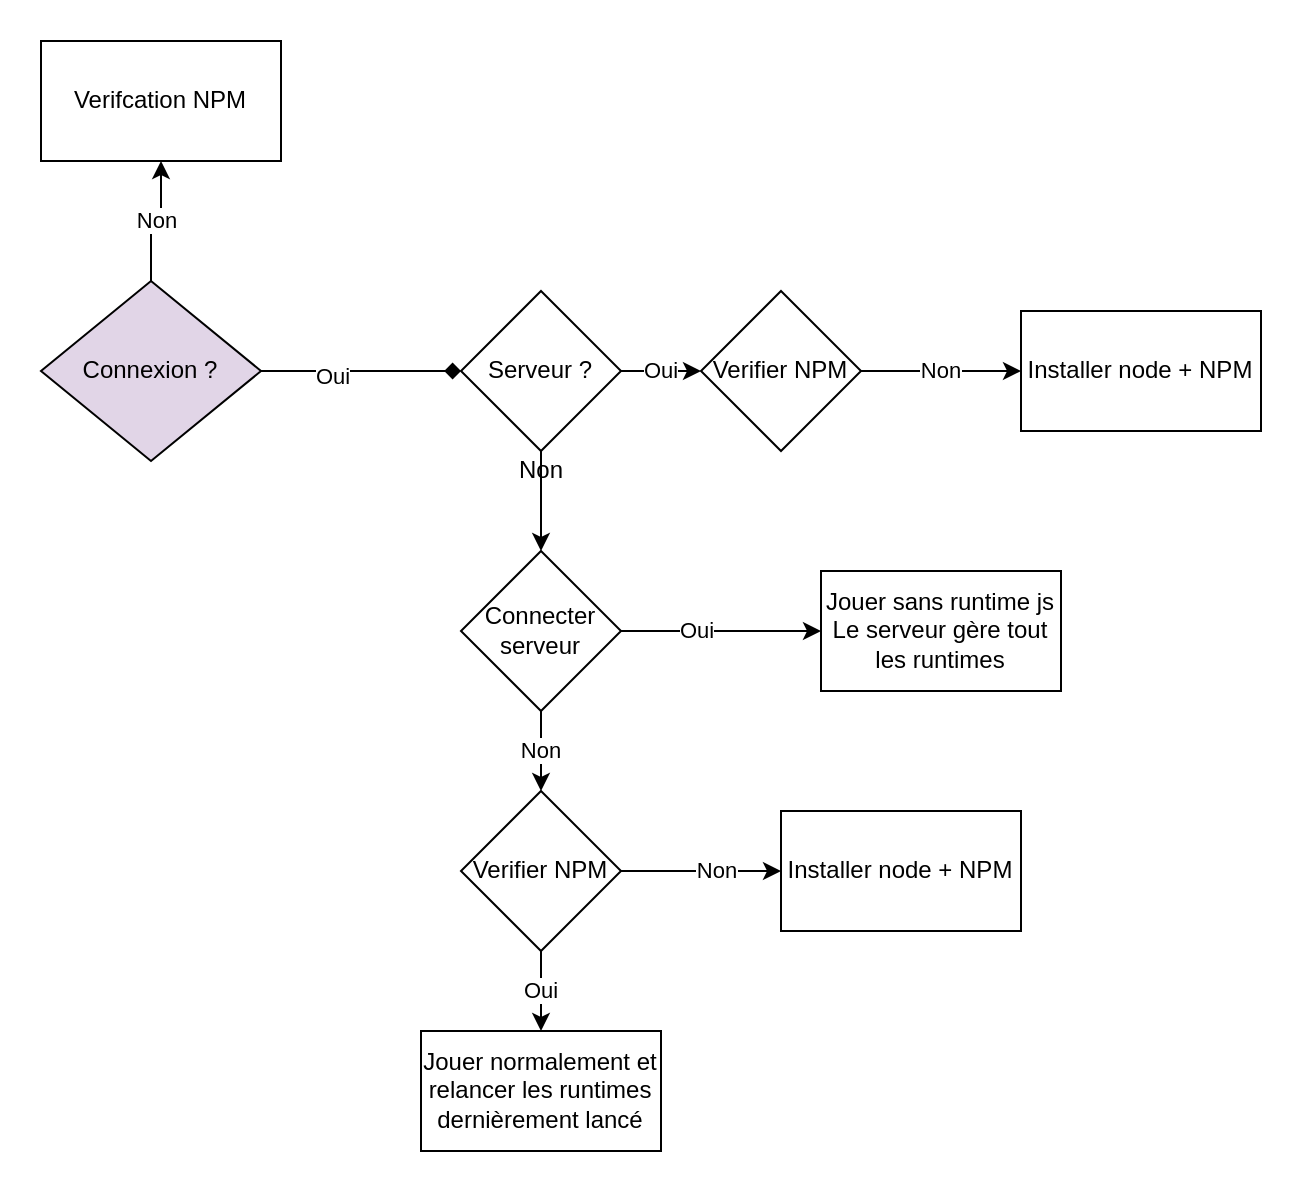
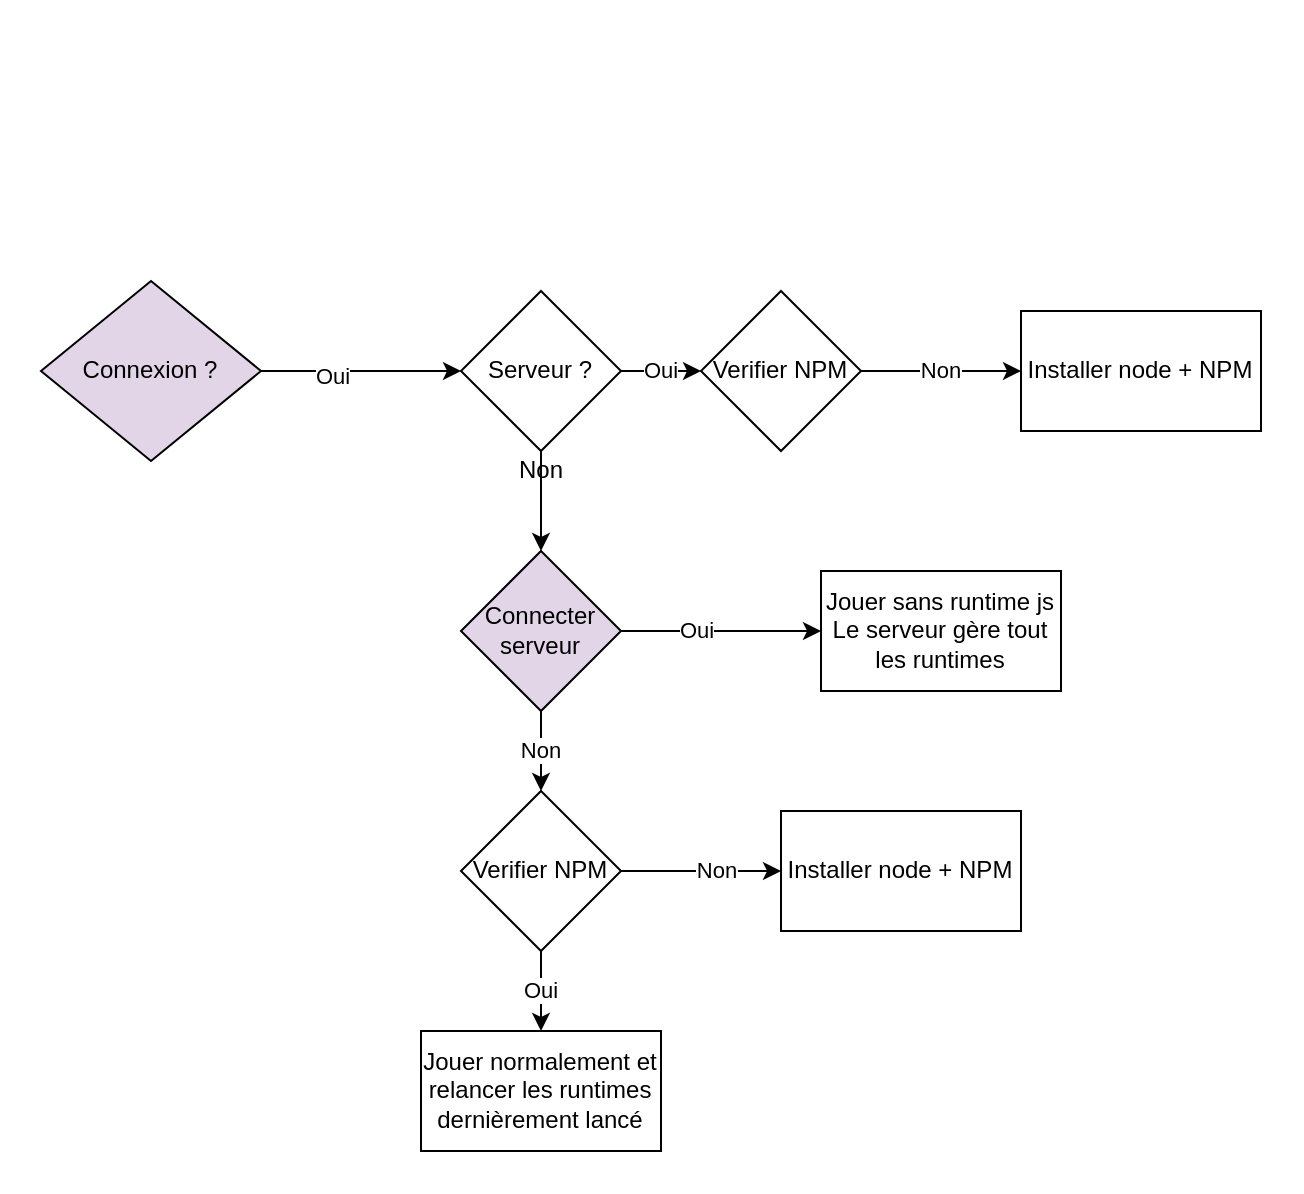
(161, 101) -> none
(151, 223) -> none
(444, 371) -> (445, 371)
(541, 631) -> (541, 631)
